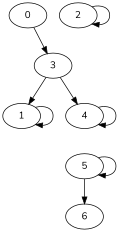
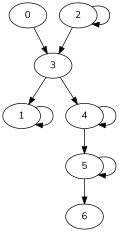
none -> (67, 37)
none -> (85, 138)
